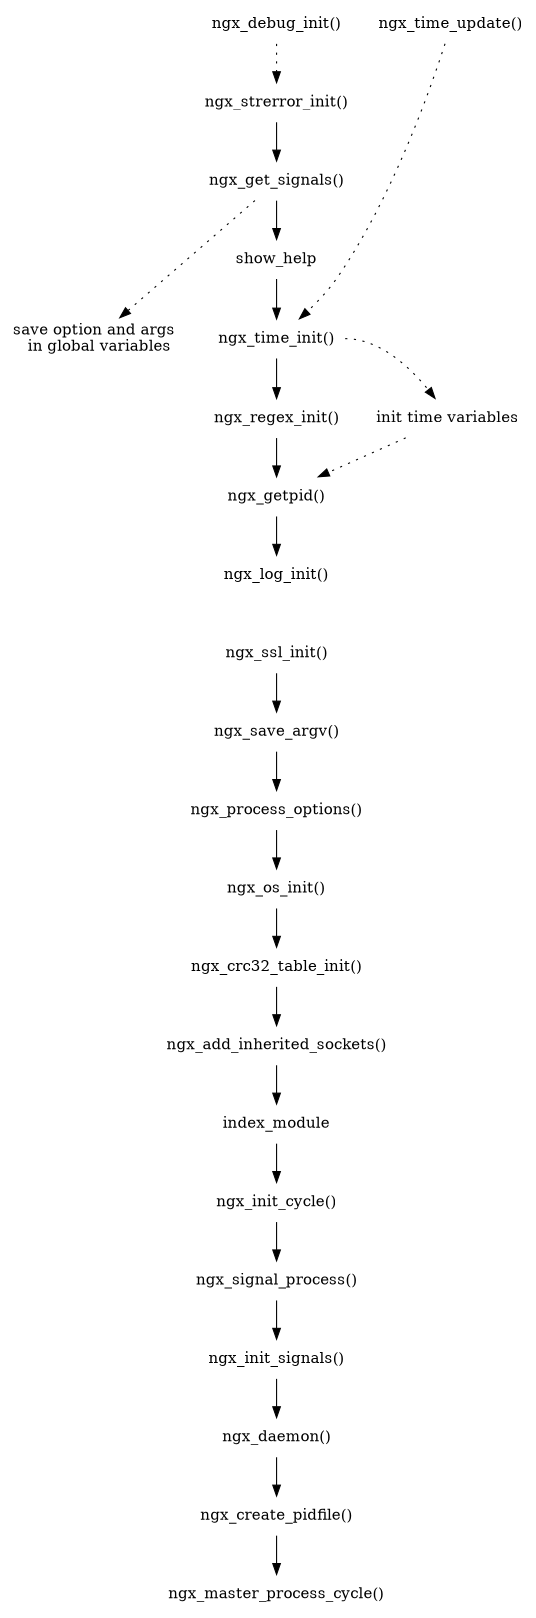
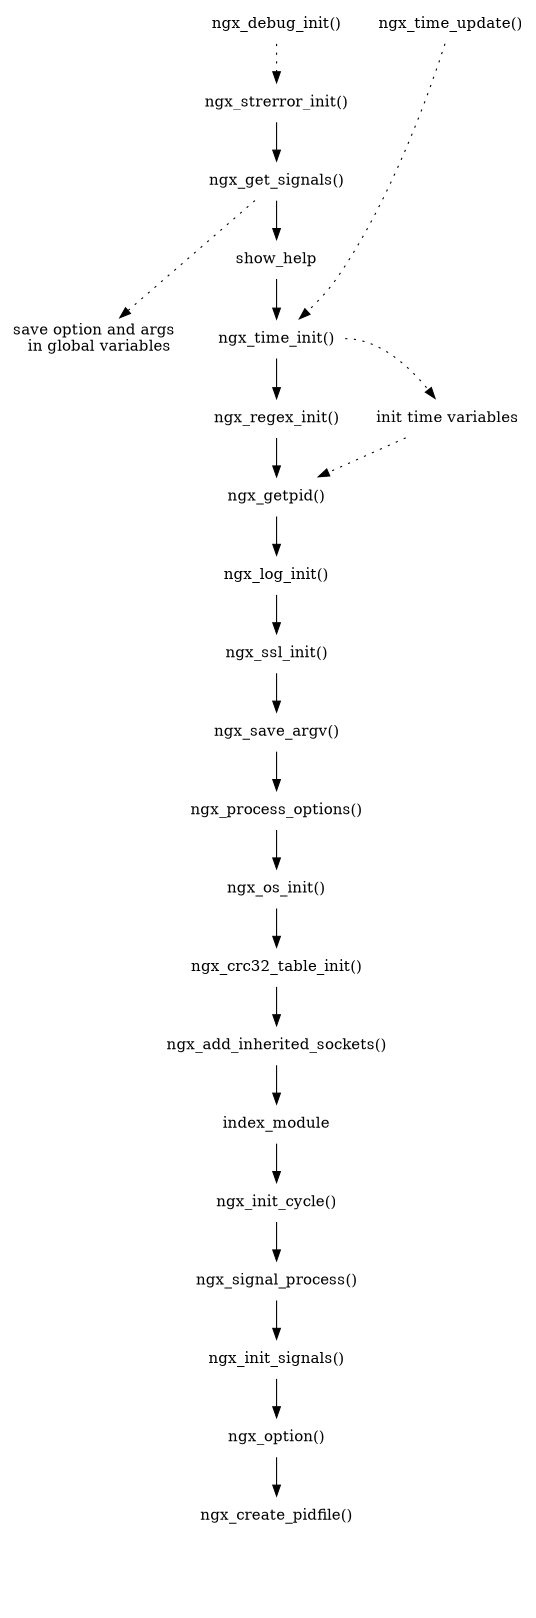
none -> (277, 609)
(277, 1437) -> (277, 1437)
(277, 1594) -> none
